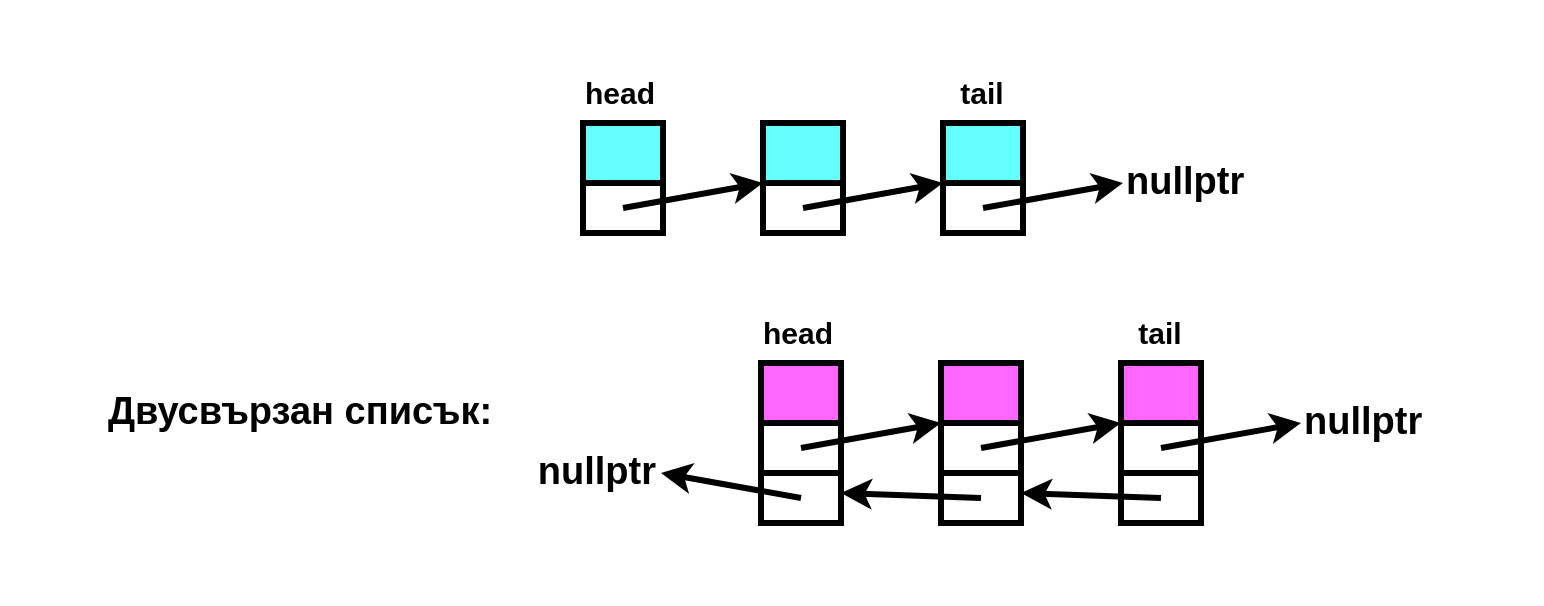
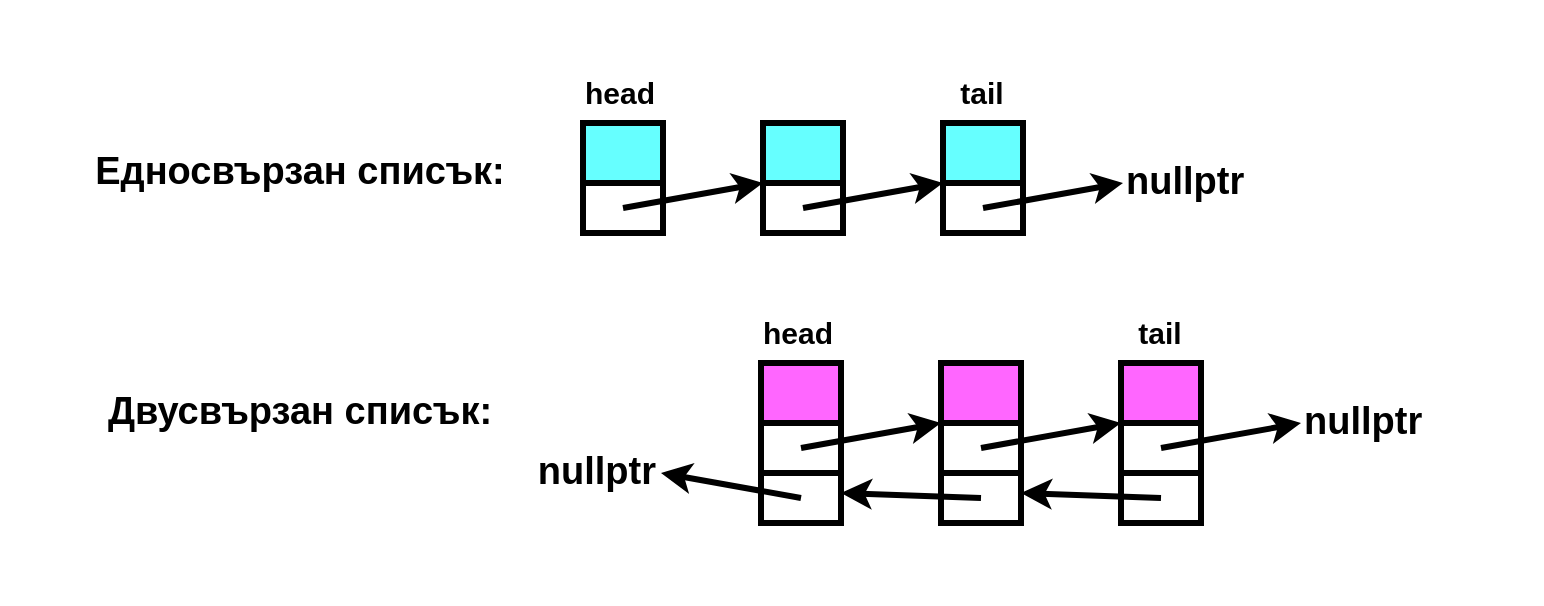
none -> (301, 173)
